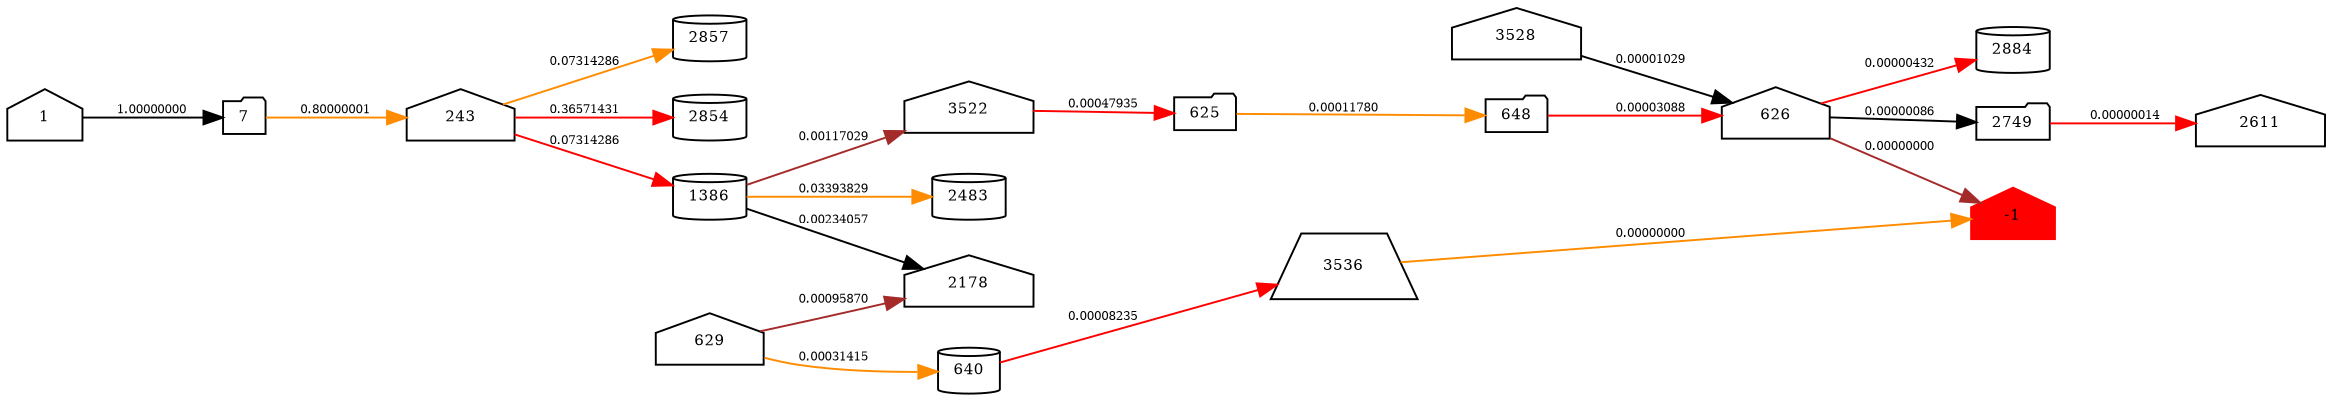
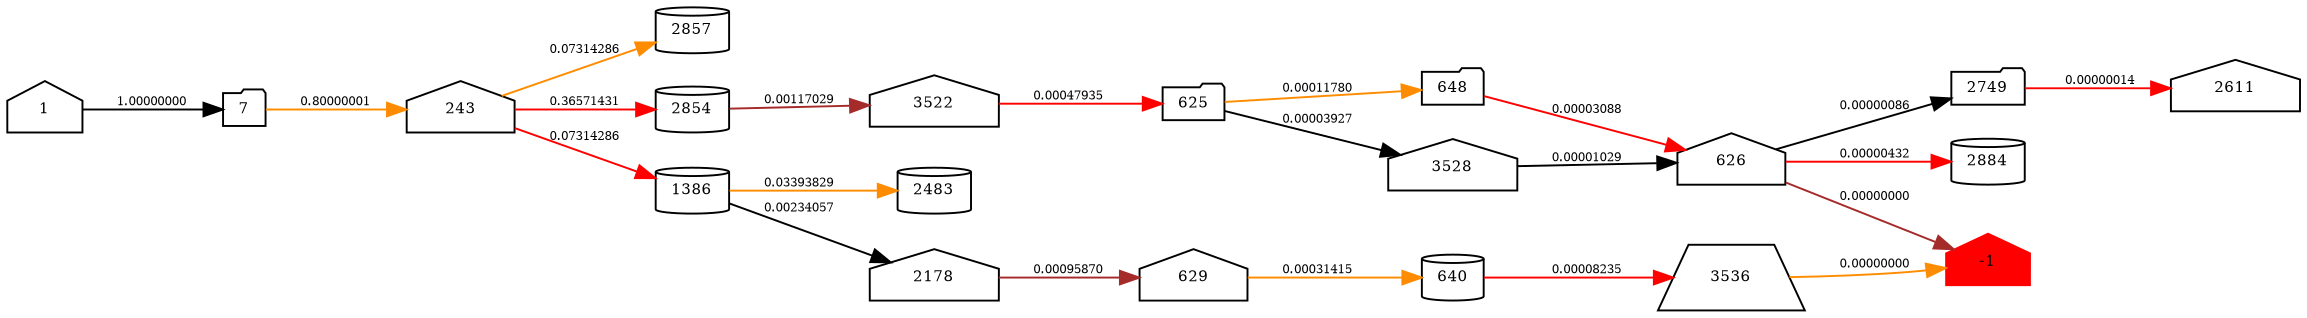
none -> (1303, 131)
(816, 161) -> (790, 107)
(823, 318) -> (1059, 278)
